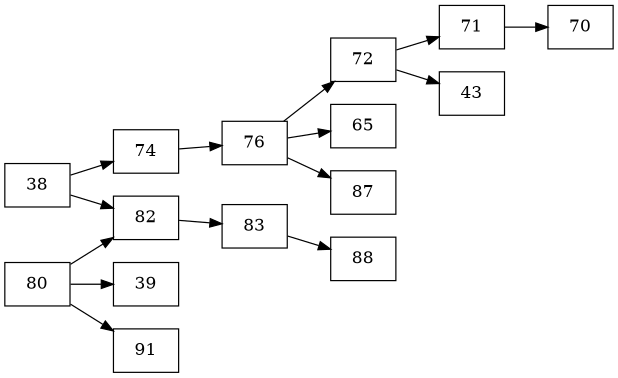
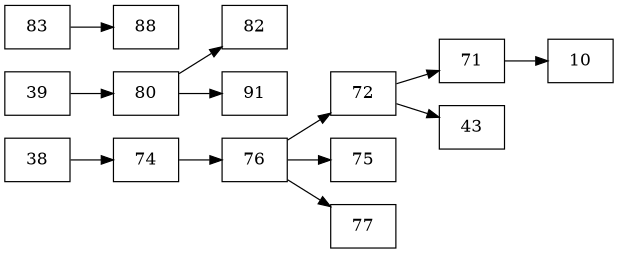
(581, 27) -> (581, 61)
(363, 126) -> (363, 160)
(363, 193) -> (363, 226)
(86, 200) -> none
(194, 222) -> none
(86, 284) -> (86, 94)
